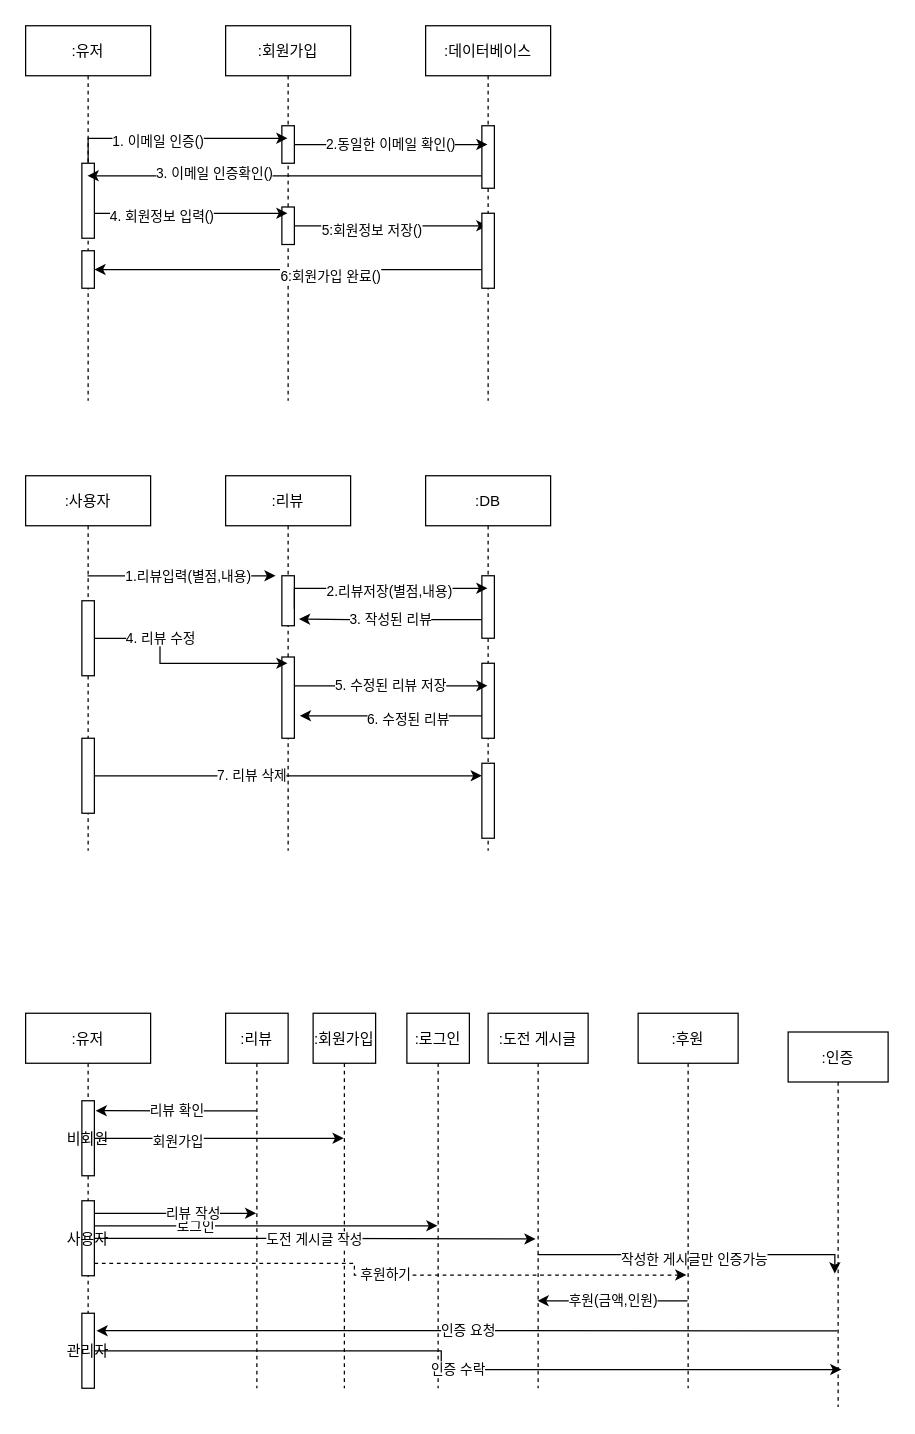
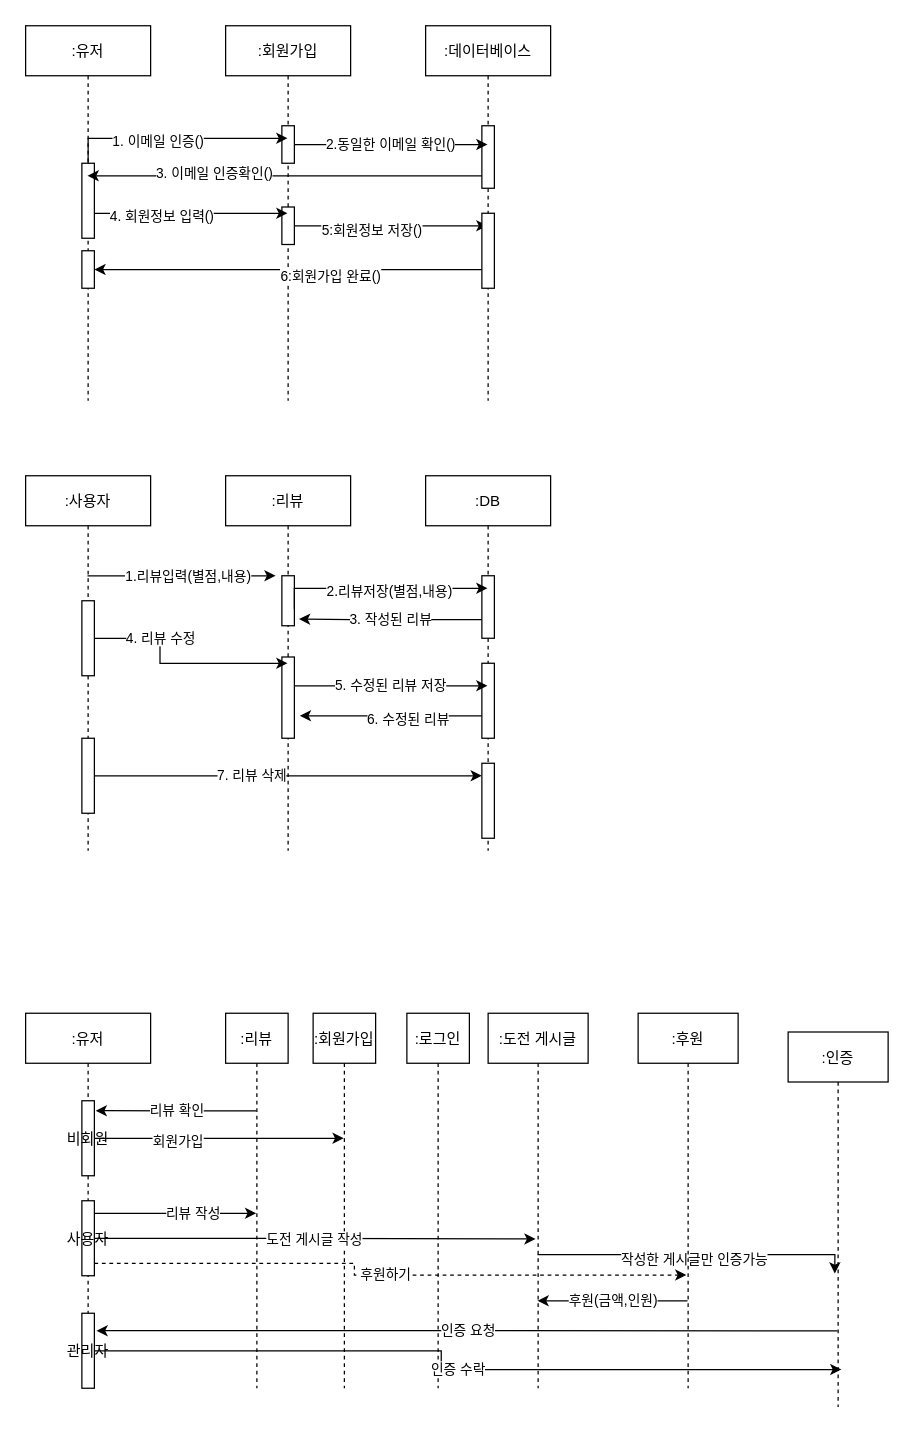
(262, 1226) -> none
